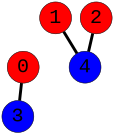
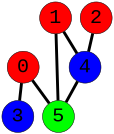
none -> (58, 116)
